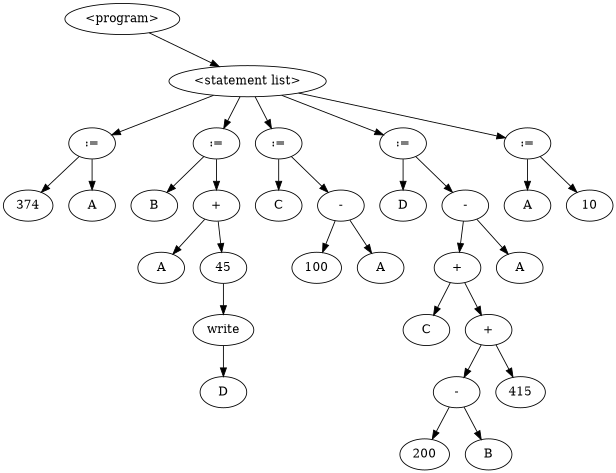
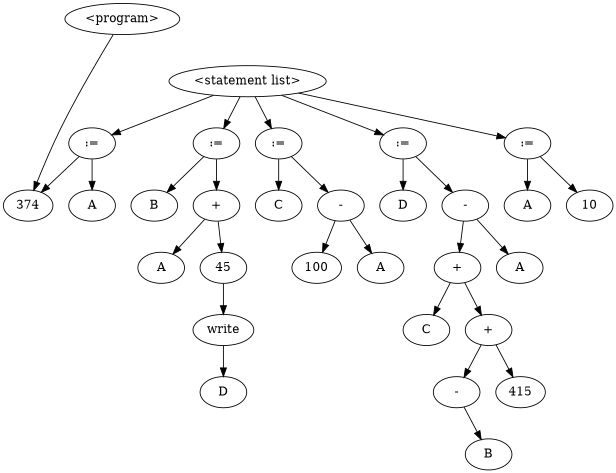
(180, 48) -> (72, 107)
(425, 454) -> none
